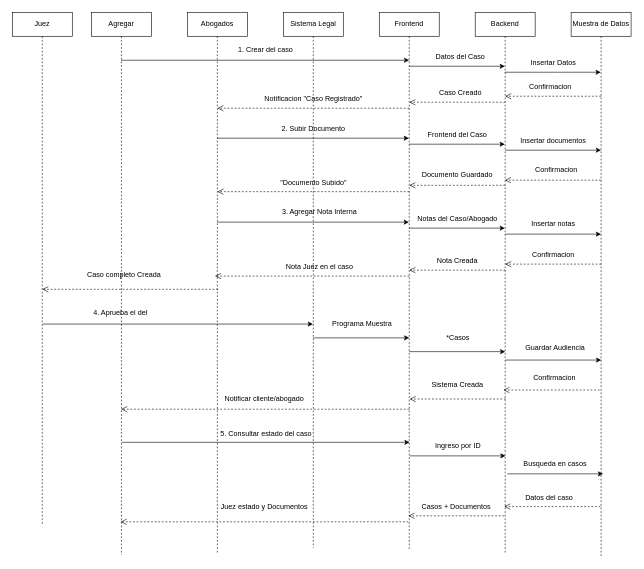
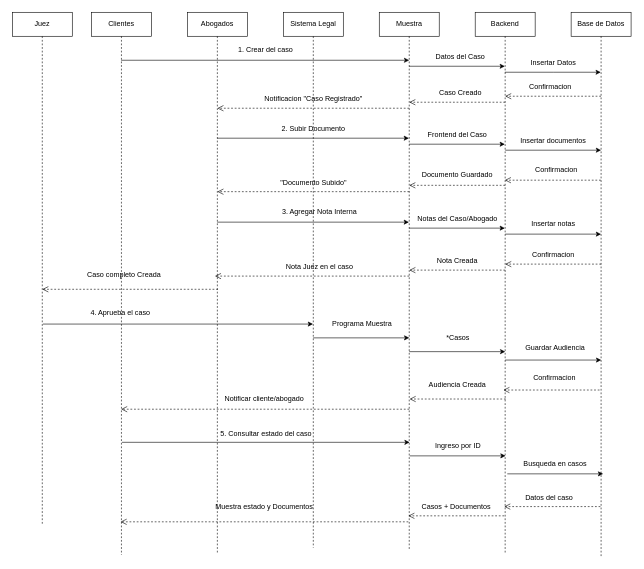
(122, 24) -> (122, 24)
(410, 24) -> (410, 24)
(602, 24) -> (602, 24)
(121, 313) -> (121, 313)
(458, 386) -> (458, 386)
(265, 507) -> (265, 507)
